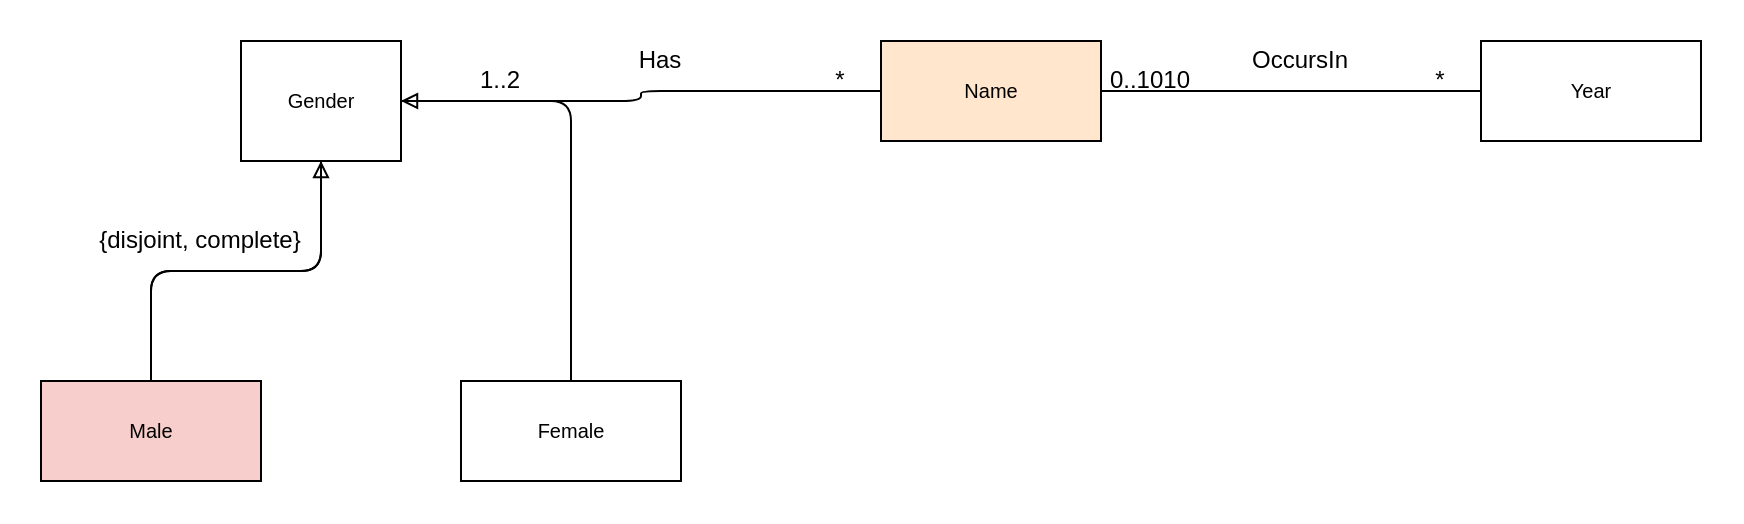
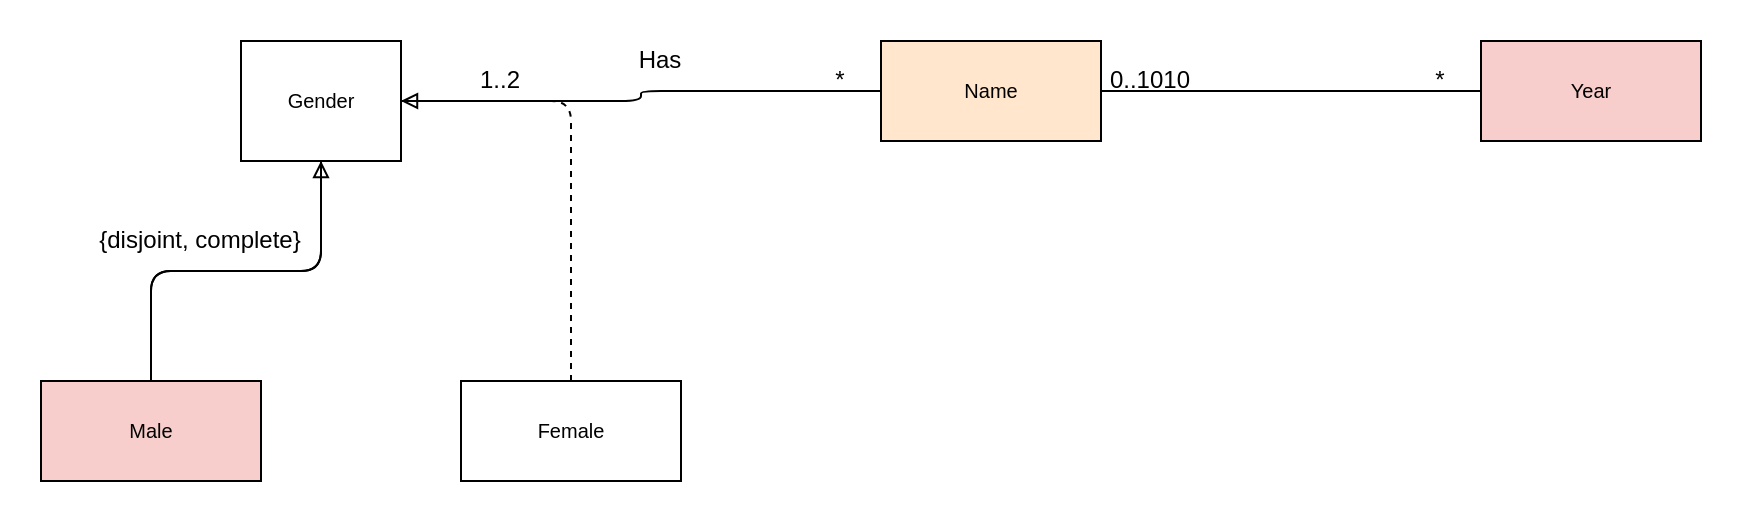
(1301, 61) -> none
(1591, 91) -> (1591, 91)
(571, 241) -> (571, 241)
